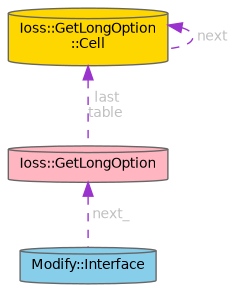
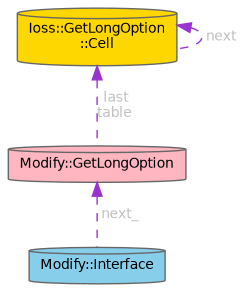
(88, 164) -> (97, 164)
